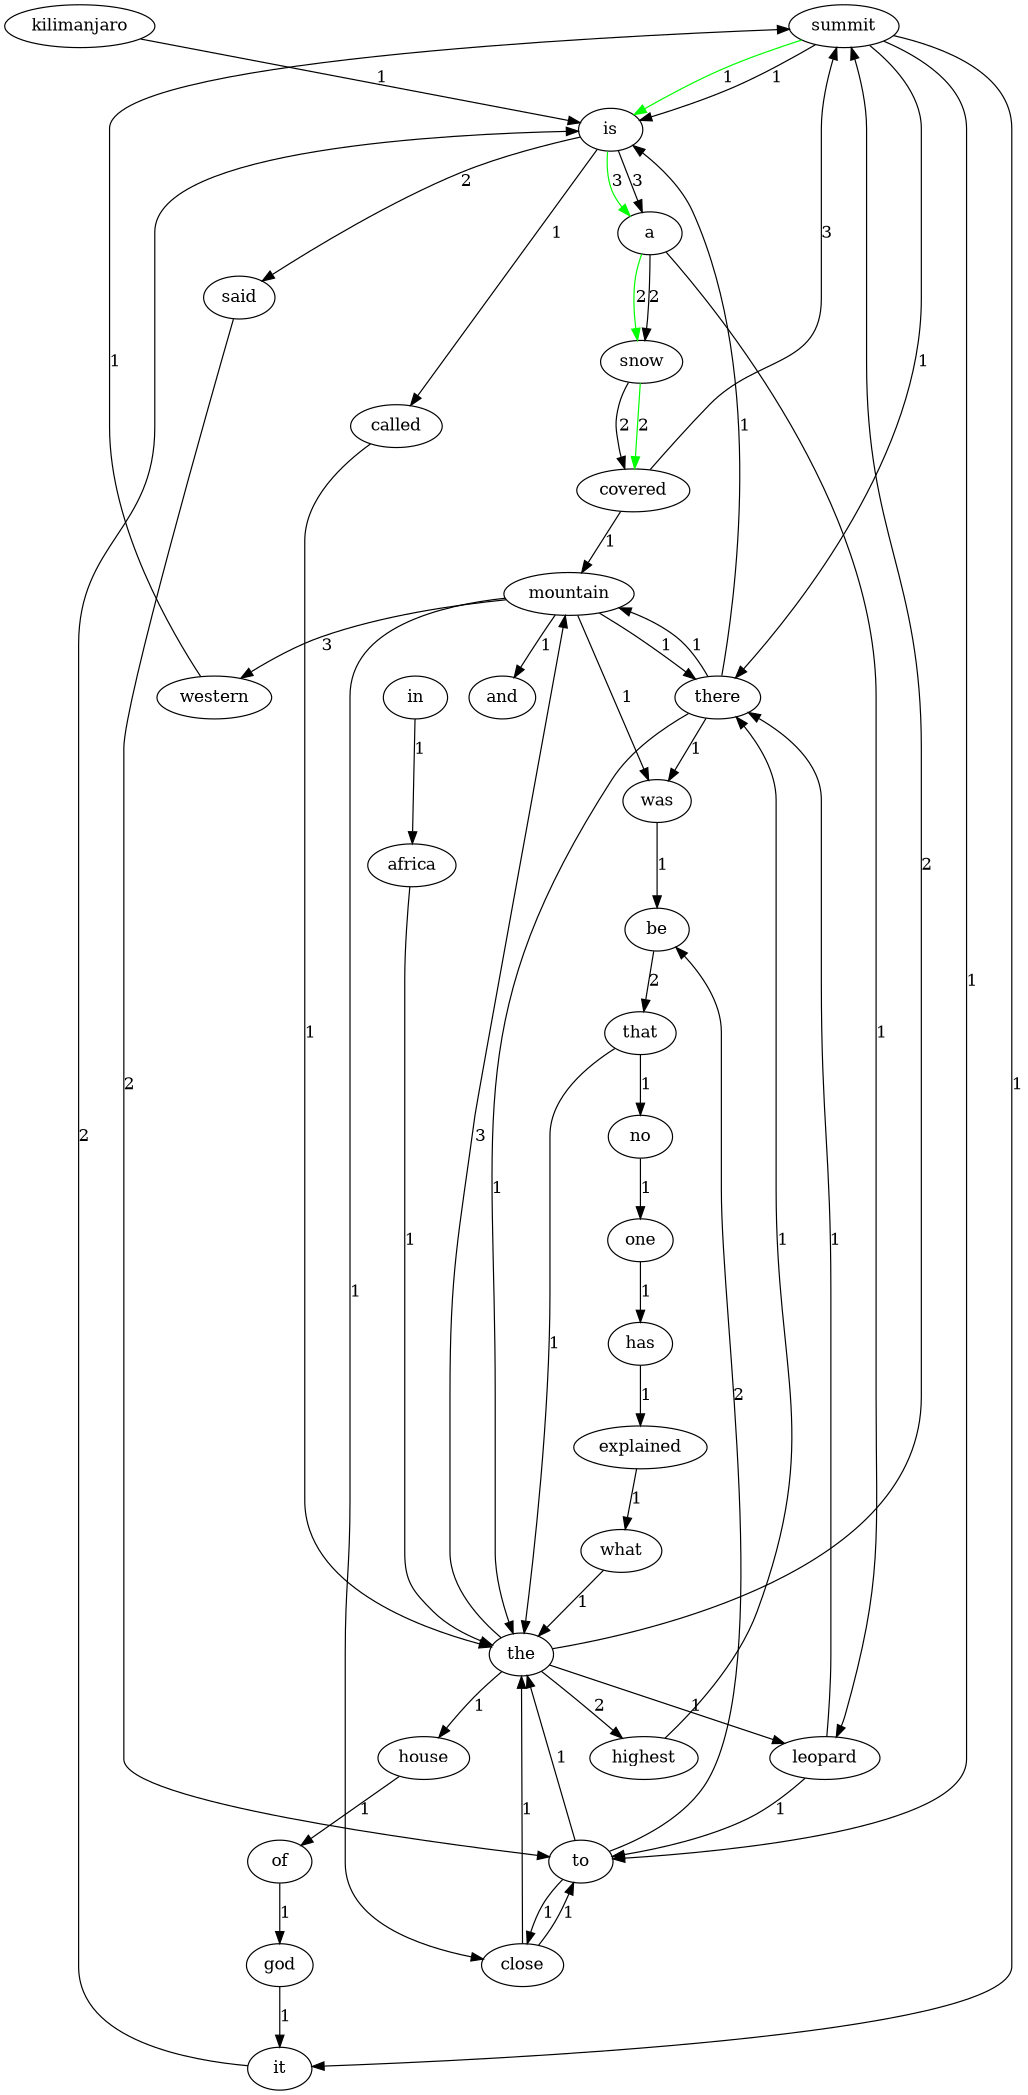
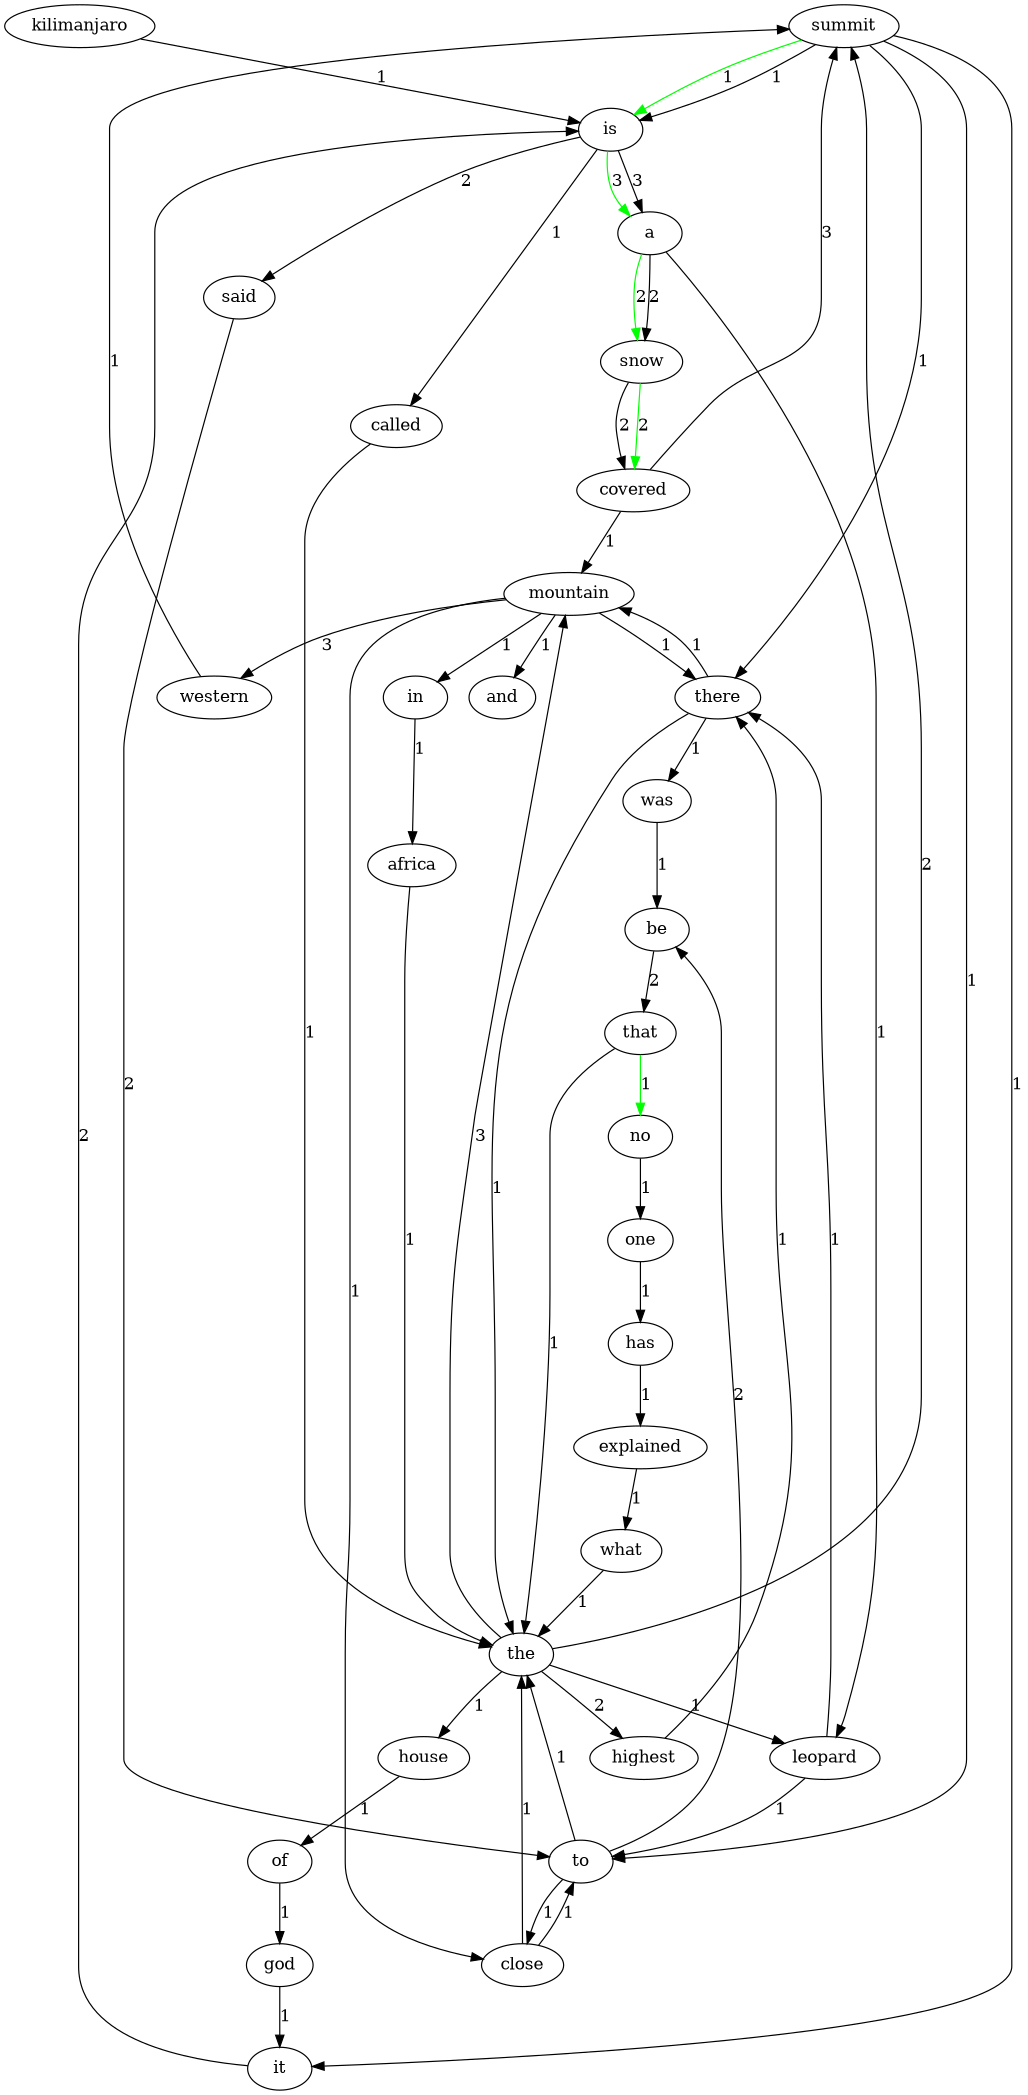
(737, 402) -> none
(611, 692) -> (494, 644)
(640, 1079) -> (640, 1079)
